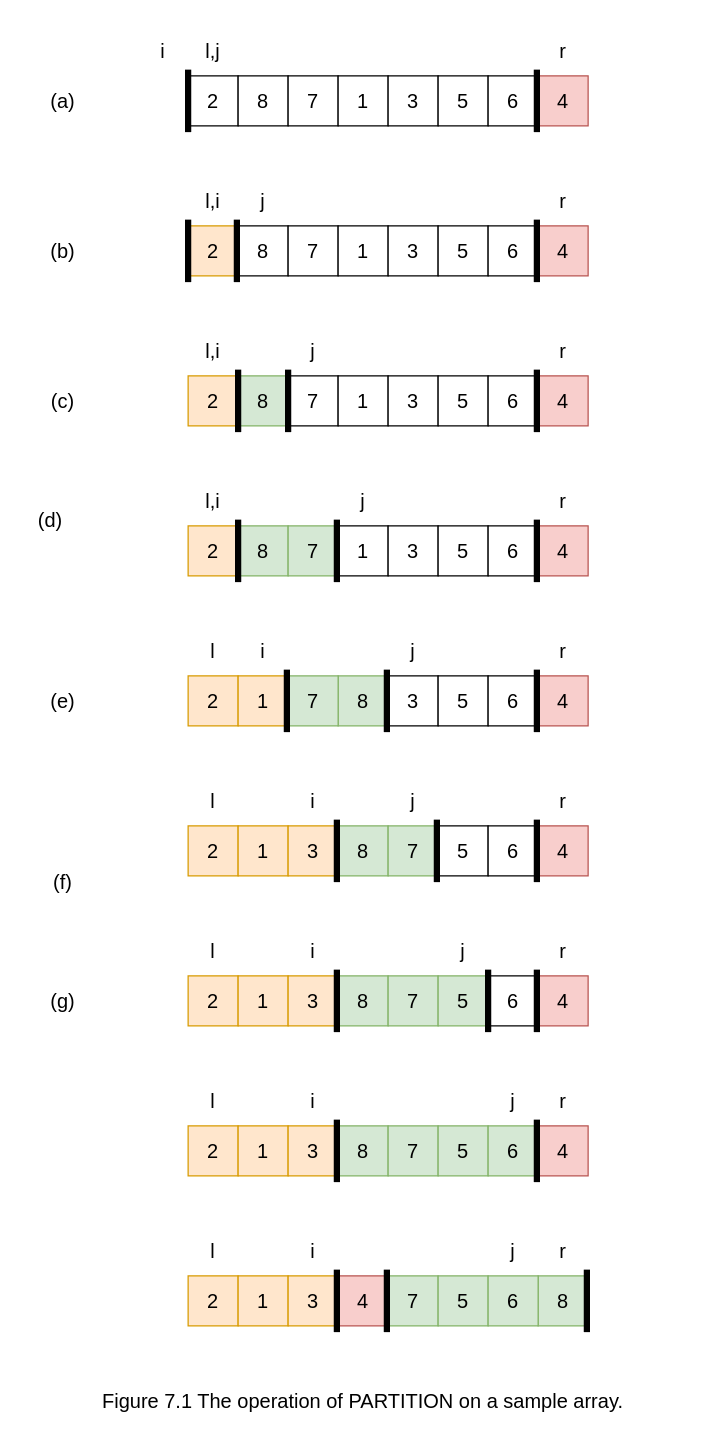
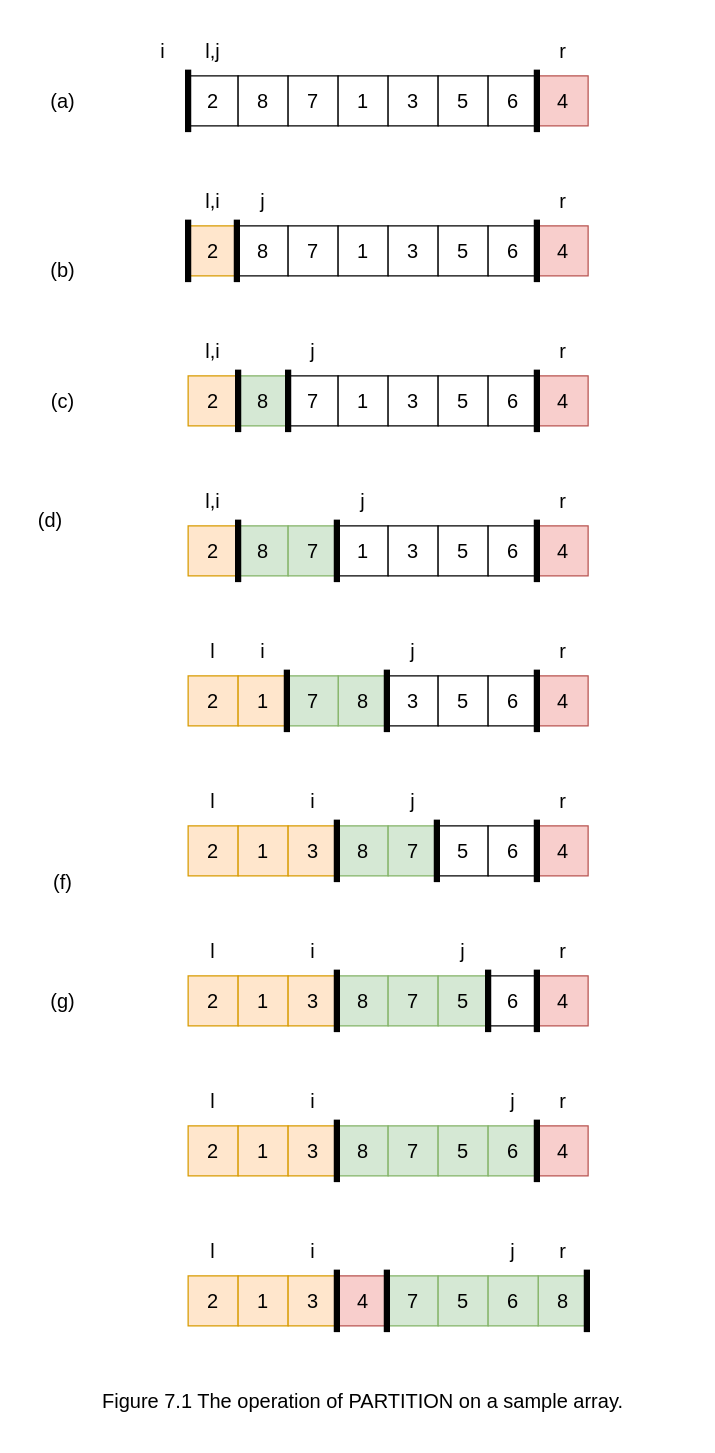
(63, 251) -> (63, 269)
(63, 701) -> none
